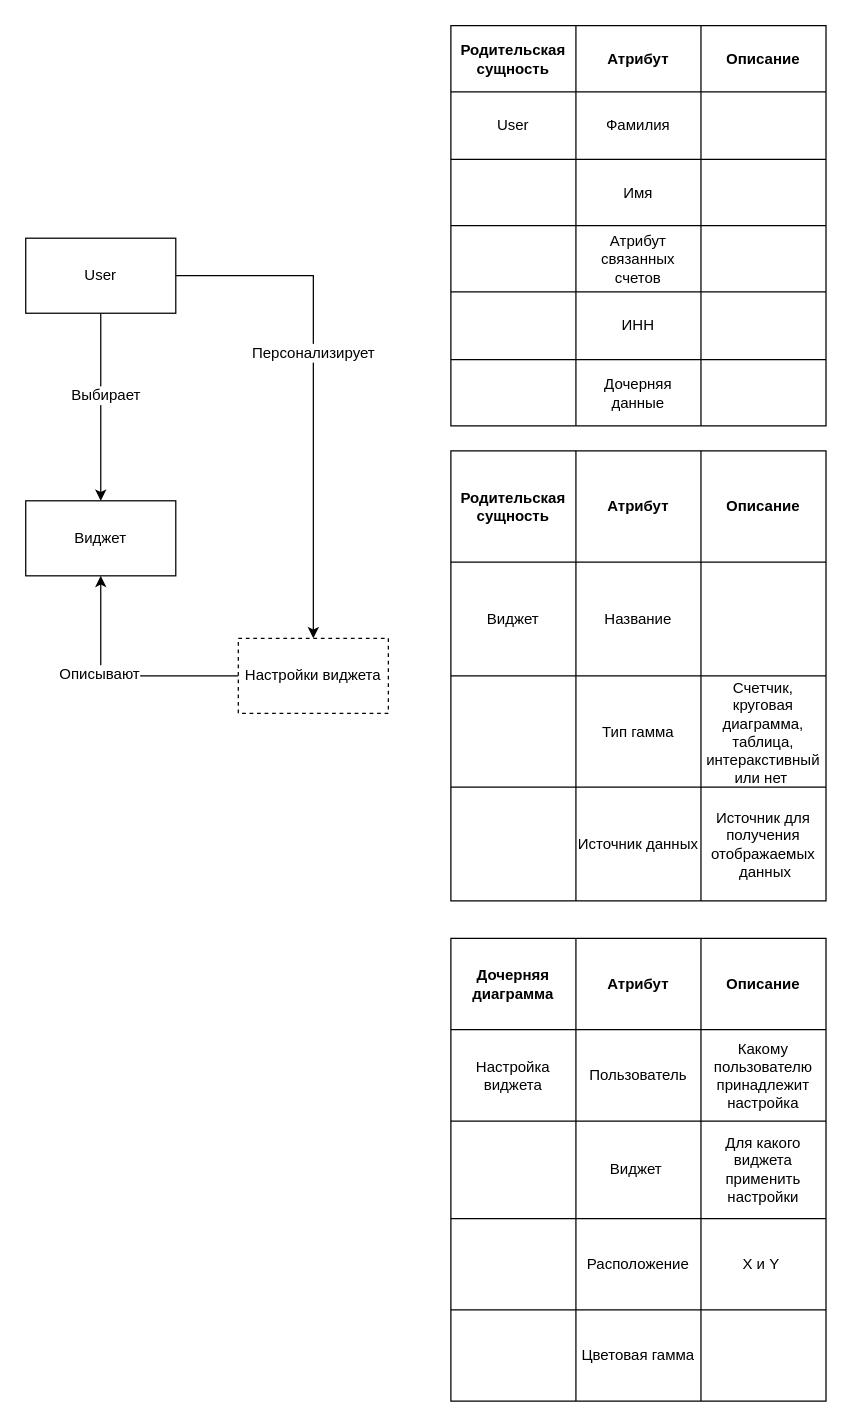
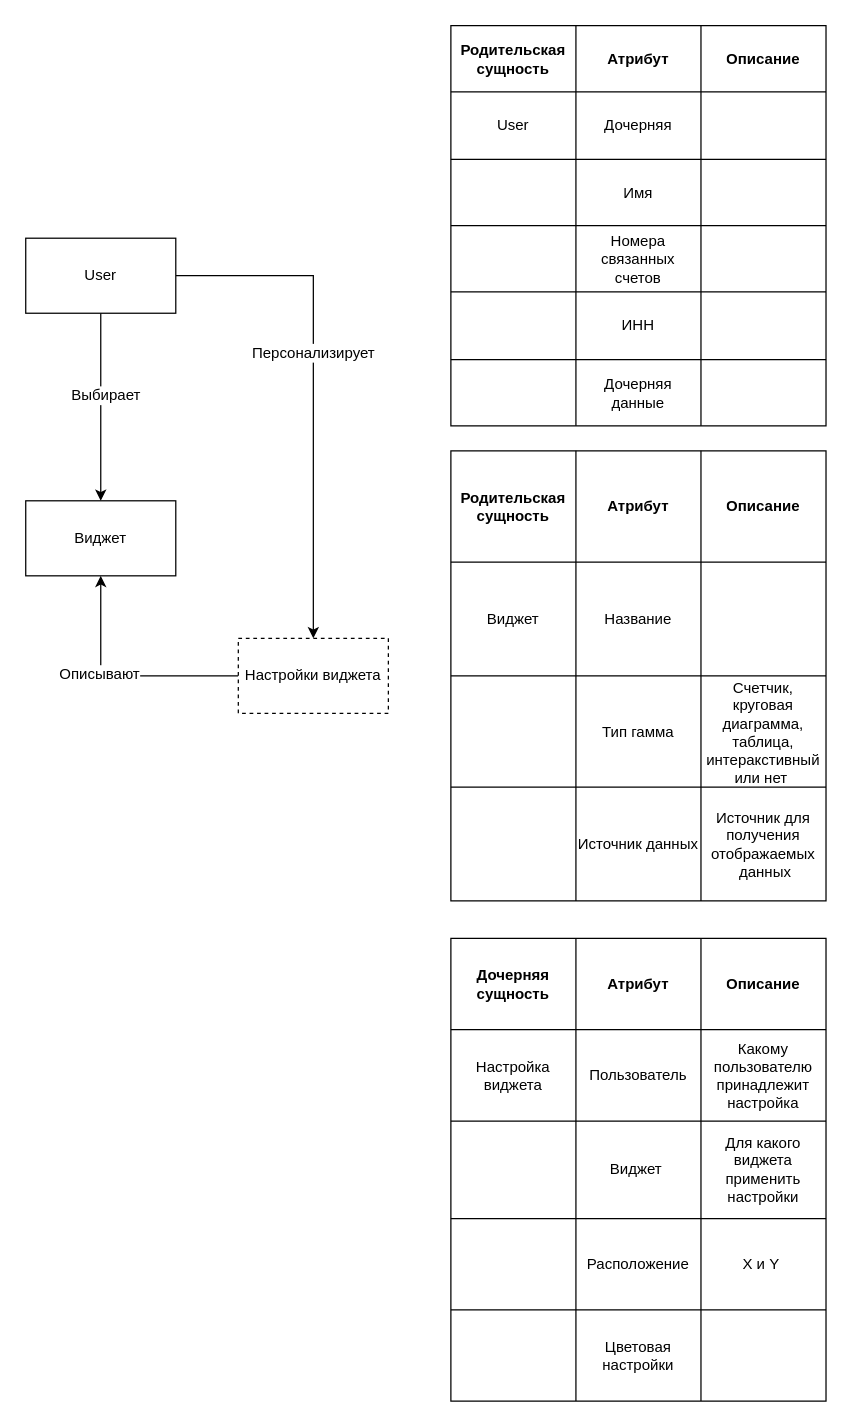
(638, 126) -> (638, 126)
(638, 259) -> (638, 259)
(513, 984) -> (513, 984)
(638, 1356) -> (638, 1356)
